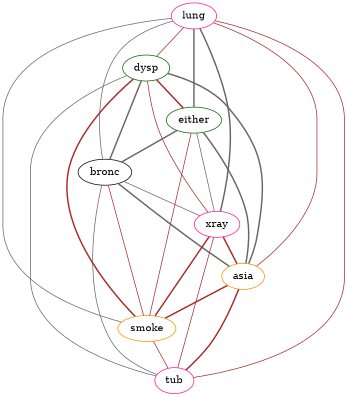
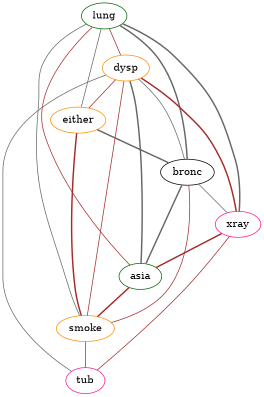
(194, 16) -> (104, 16)
(146, 68) -> (126, 68)
(194, 68) -> (91, 68)
(108, 73) -> (172, 83)
(170, 94) -> (102, 94)
(126, 120) -> (168, 115)
(194, 120) -> (78, 120)
(168, 151) -> (205, 133)
(206, 172) -> none
(240, 194) -> none
(68, 197) -> (106, 198)
(344, 209) -> none
(169, 229) -> (72, 225)
(182, 276) -> none
(243, 276) -> (140, 276)
(95, 293) -> none
(218, 333) -> none
